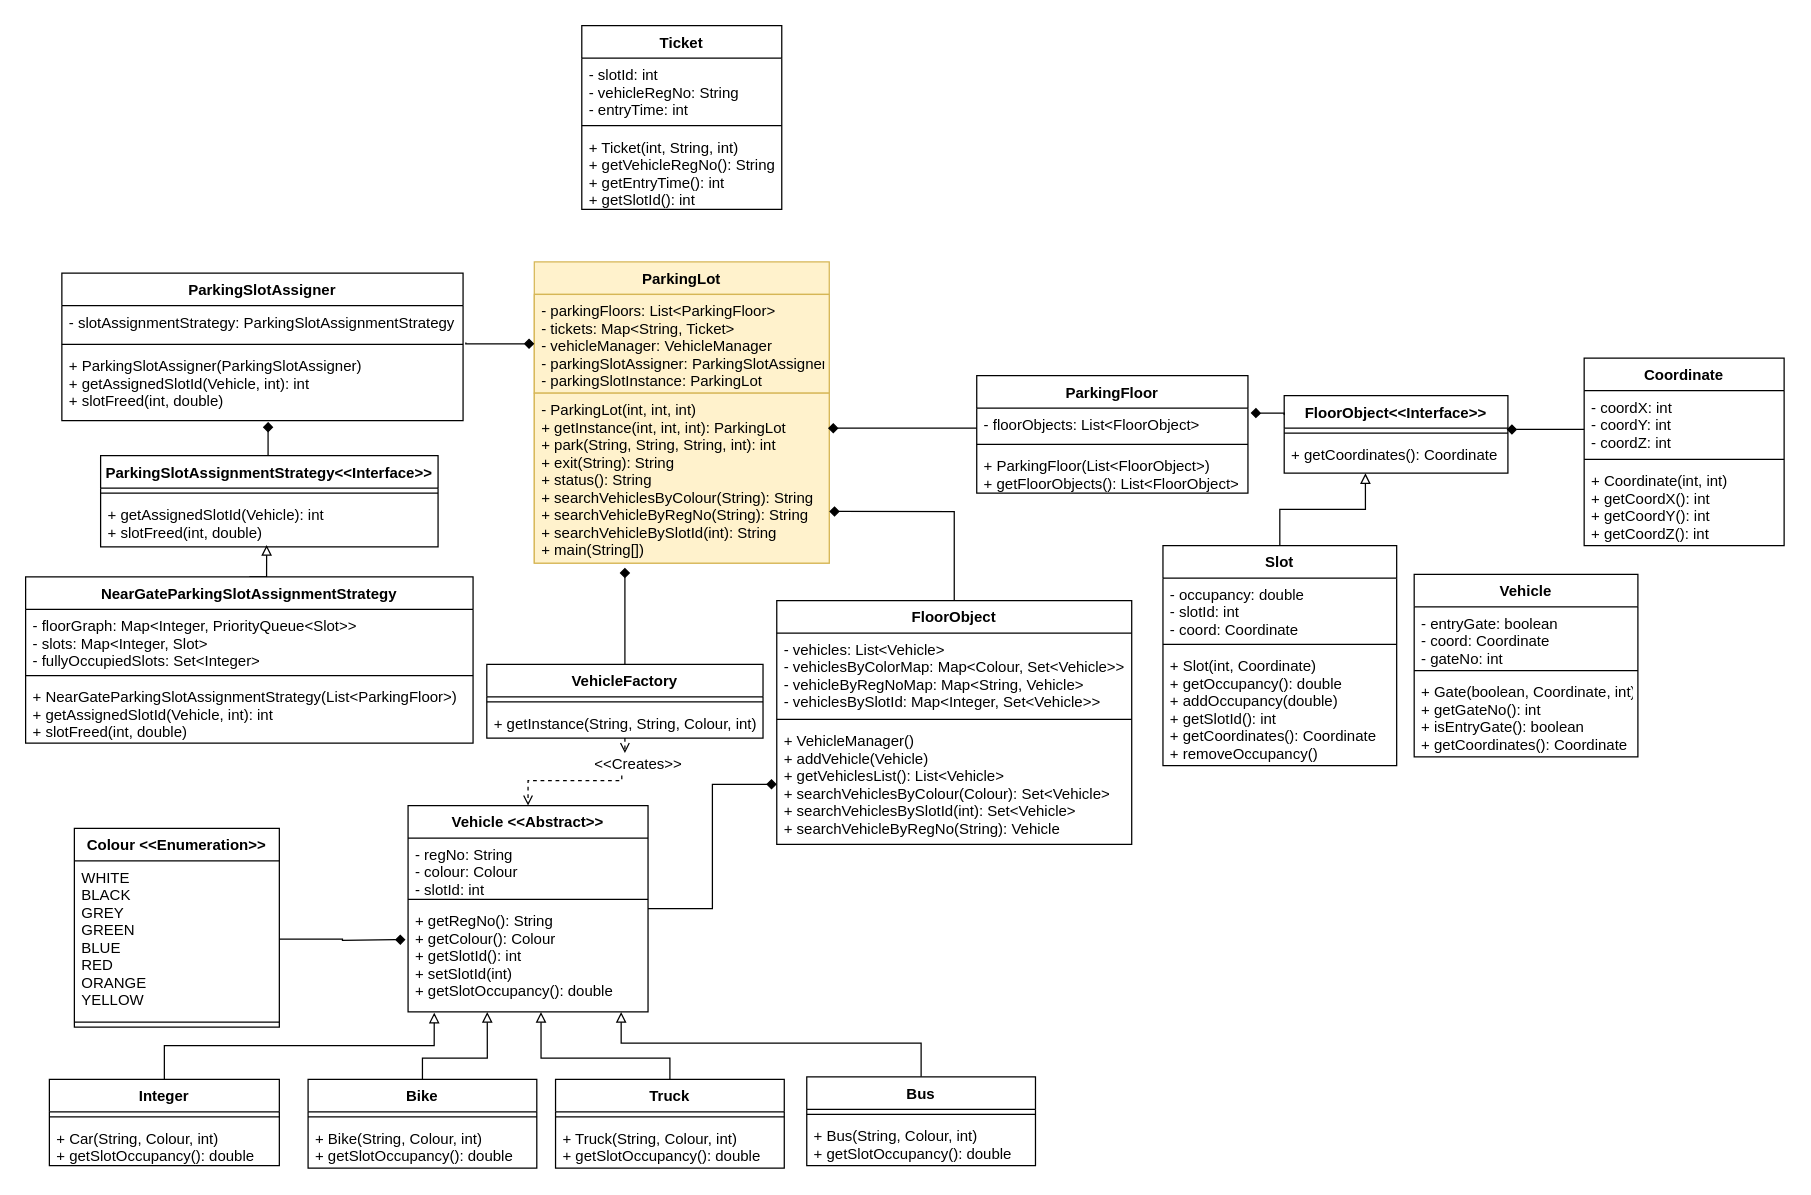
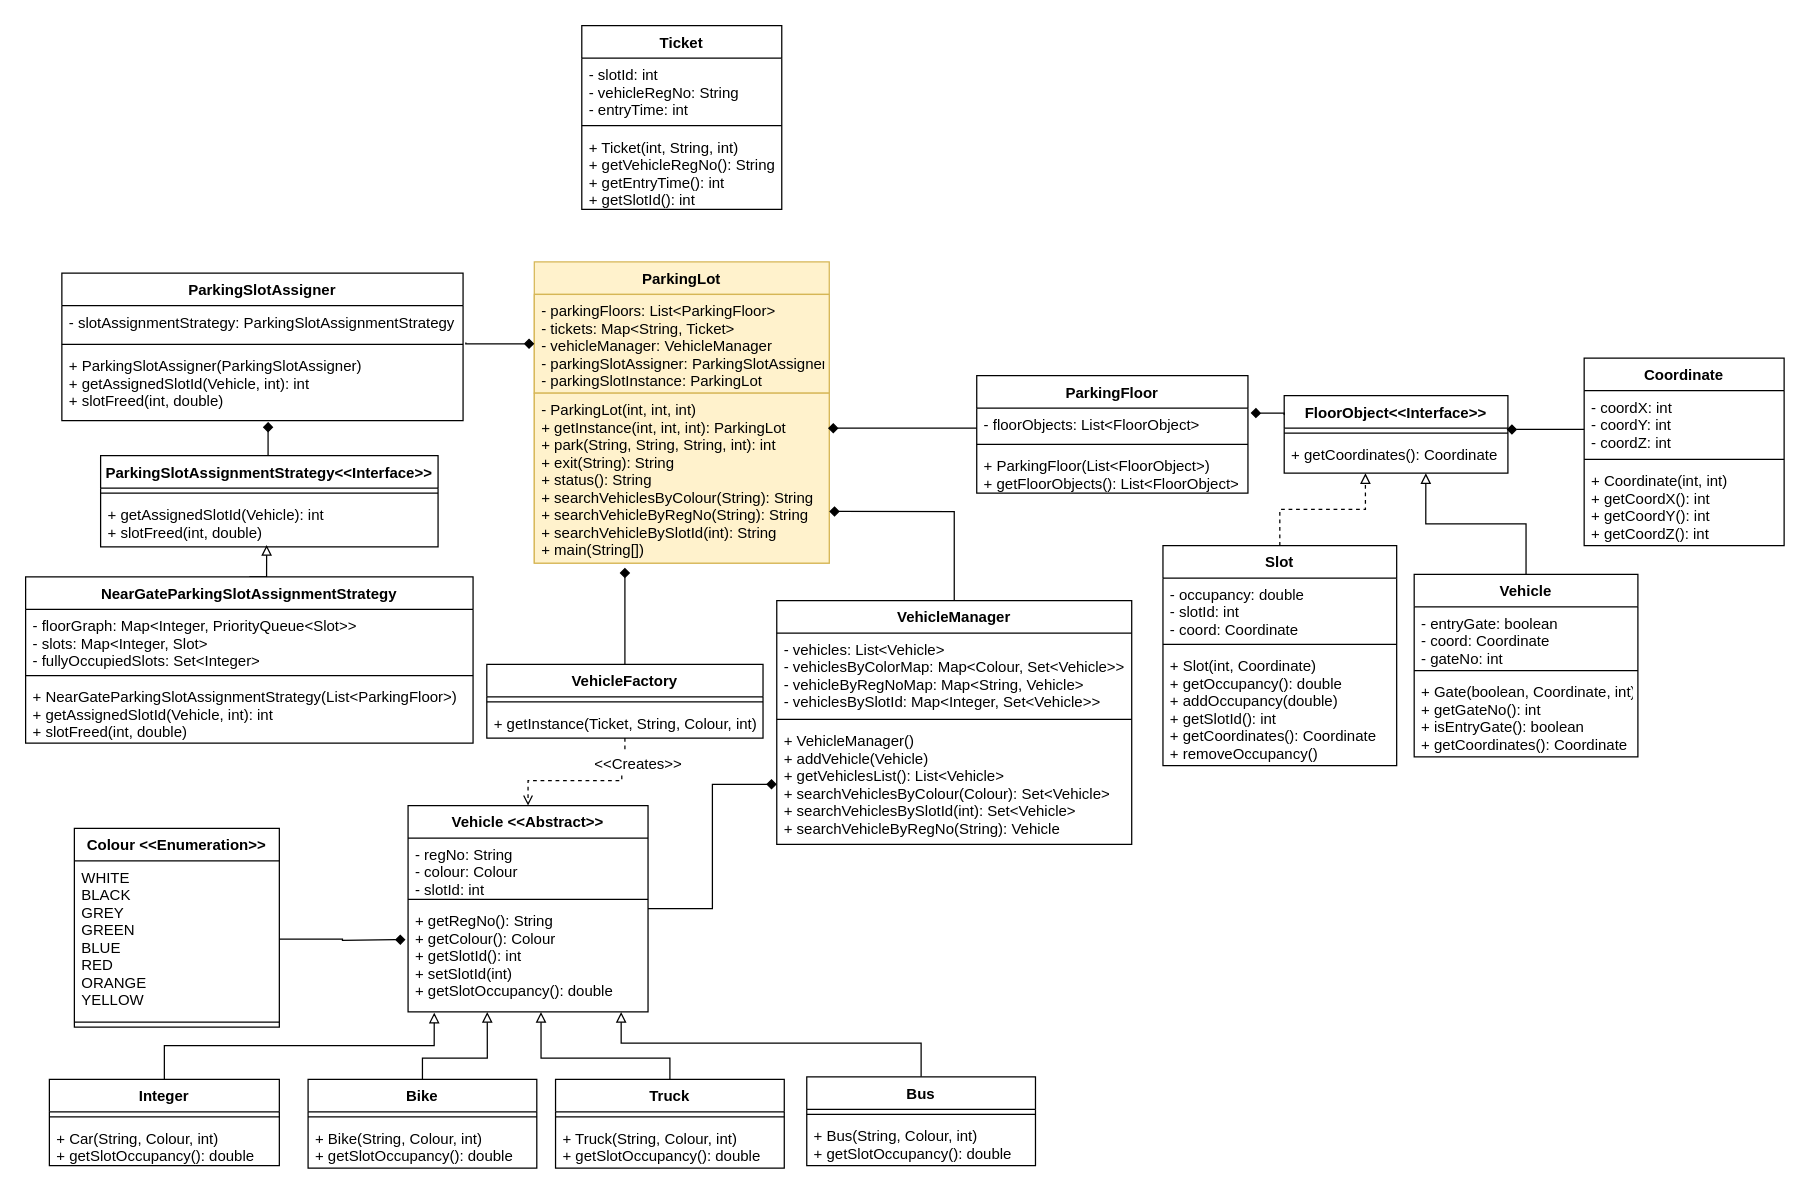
(1319, 509) -> (1319, 509)
none -> (1481, 524)
(954, 618) -> (954, 618)
(649, 724) -> (649, 724)
(625, 746) -> (625, 748)
